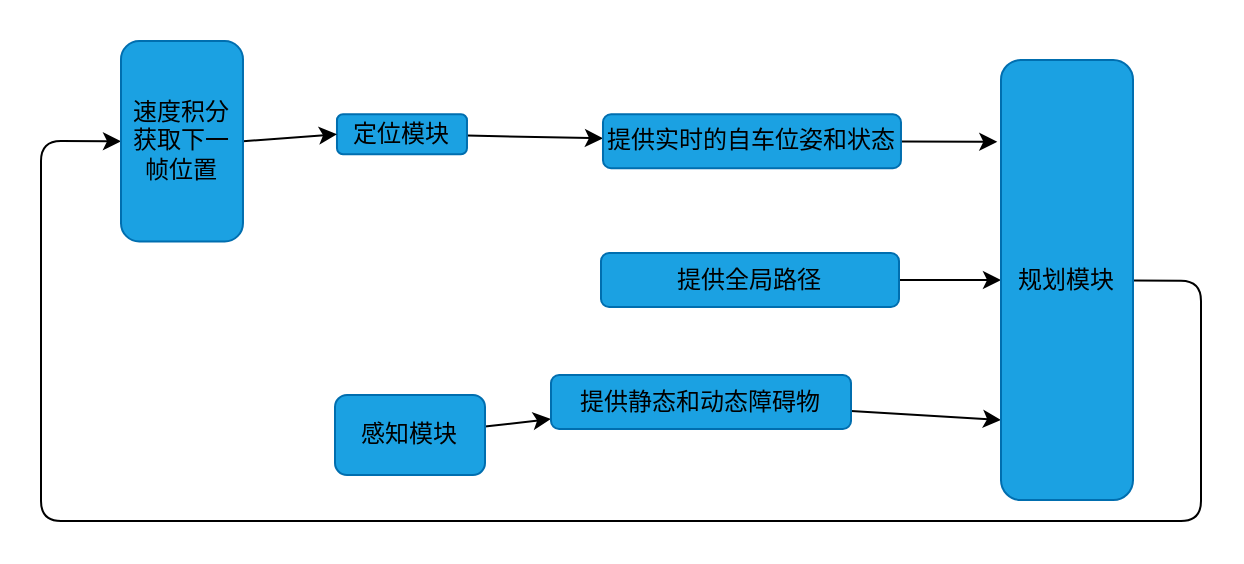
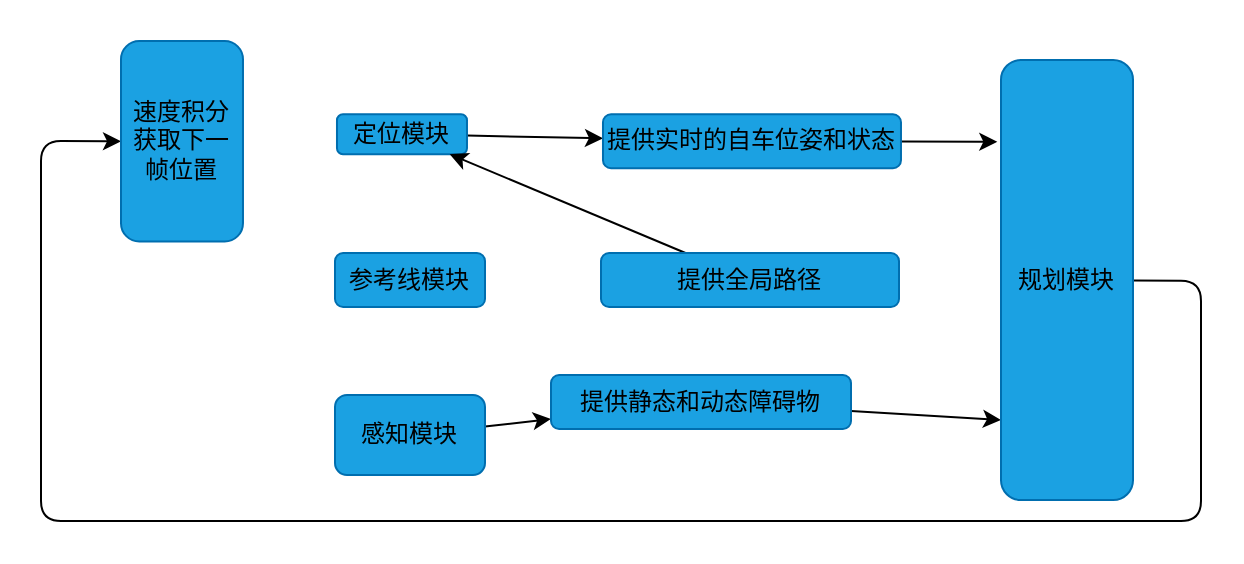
(283, 138) -> none
none -> (410, 280)
(943, 280) -> (574, 206)
